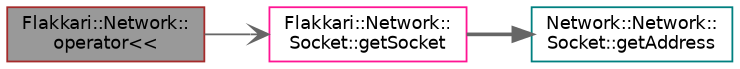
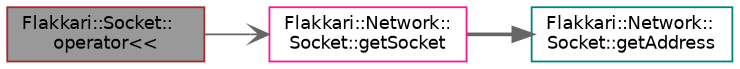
(106, 34) -> (106, 34)
(632, 34) -> (632, 34)
